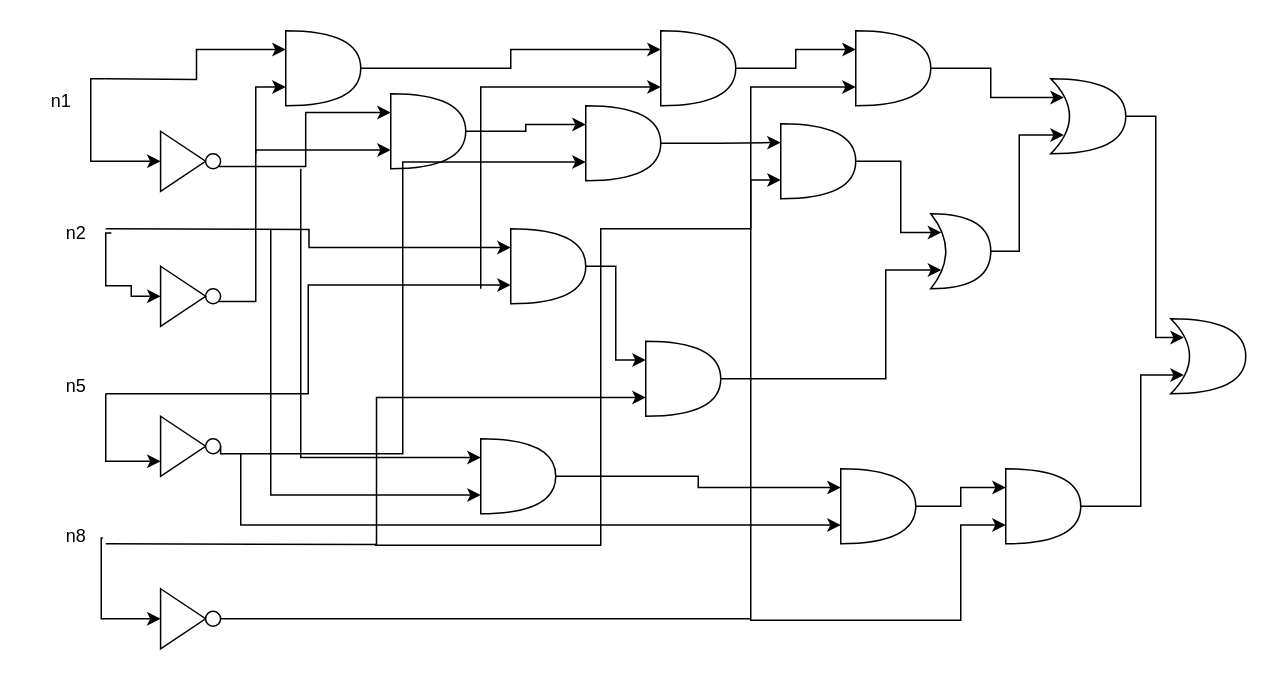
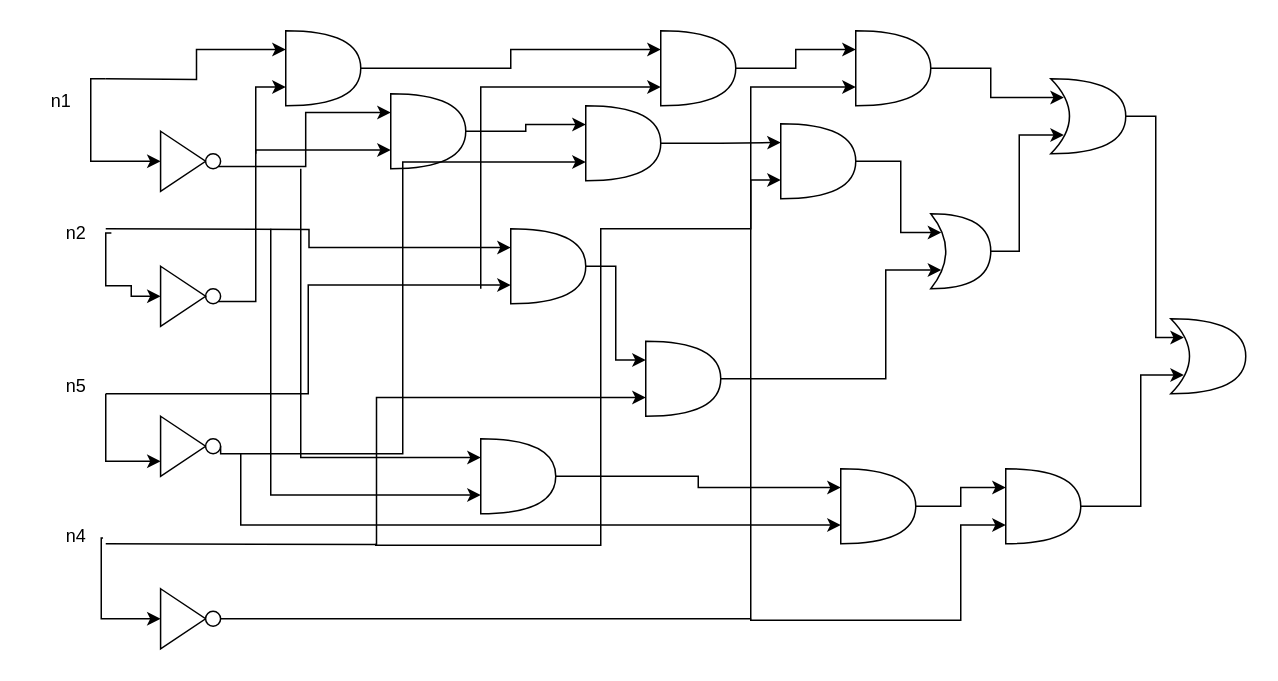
(77, 536) -> (77, 536)
